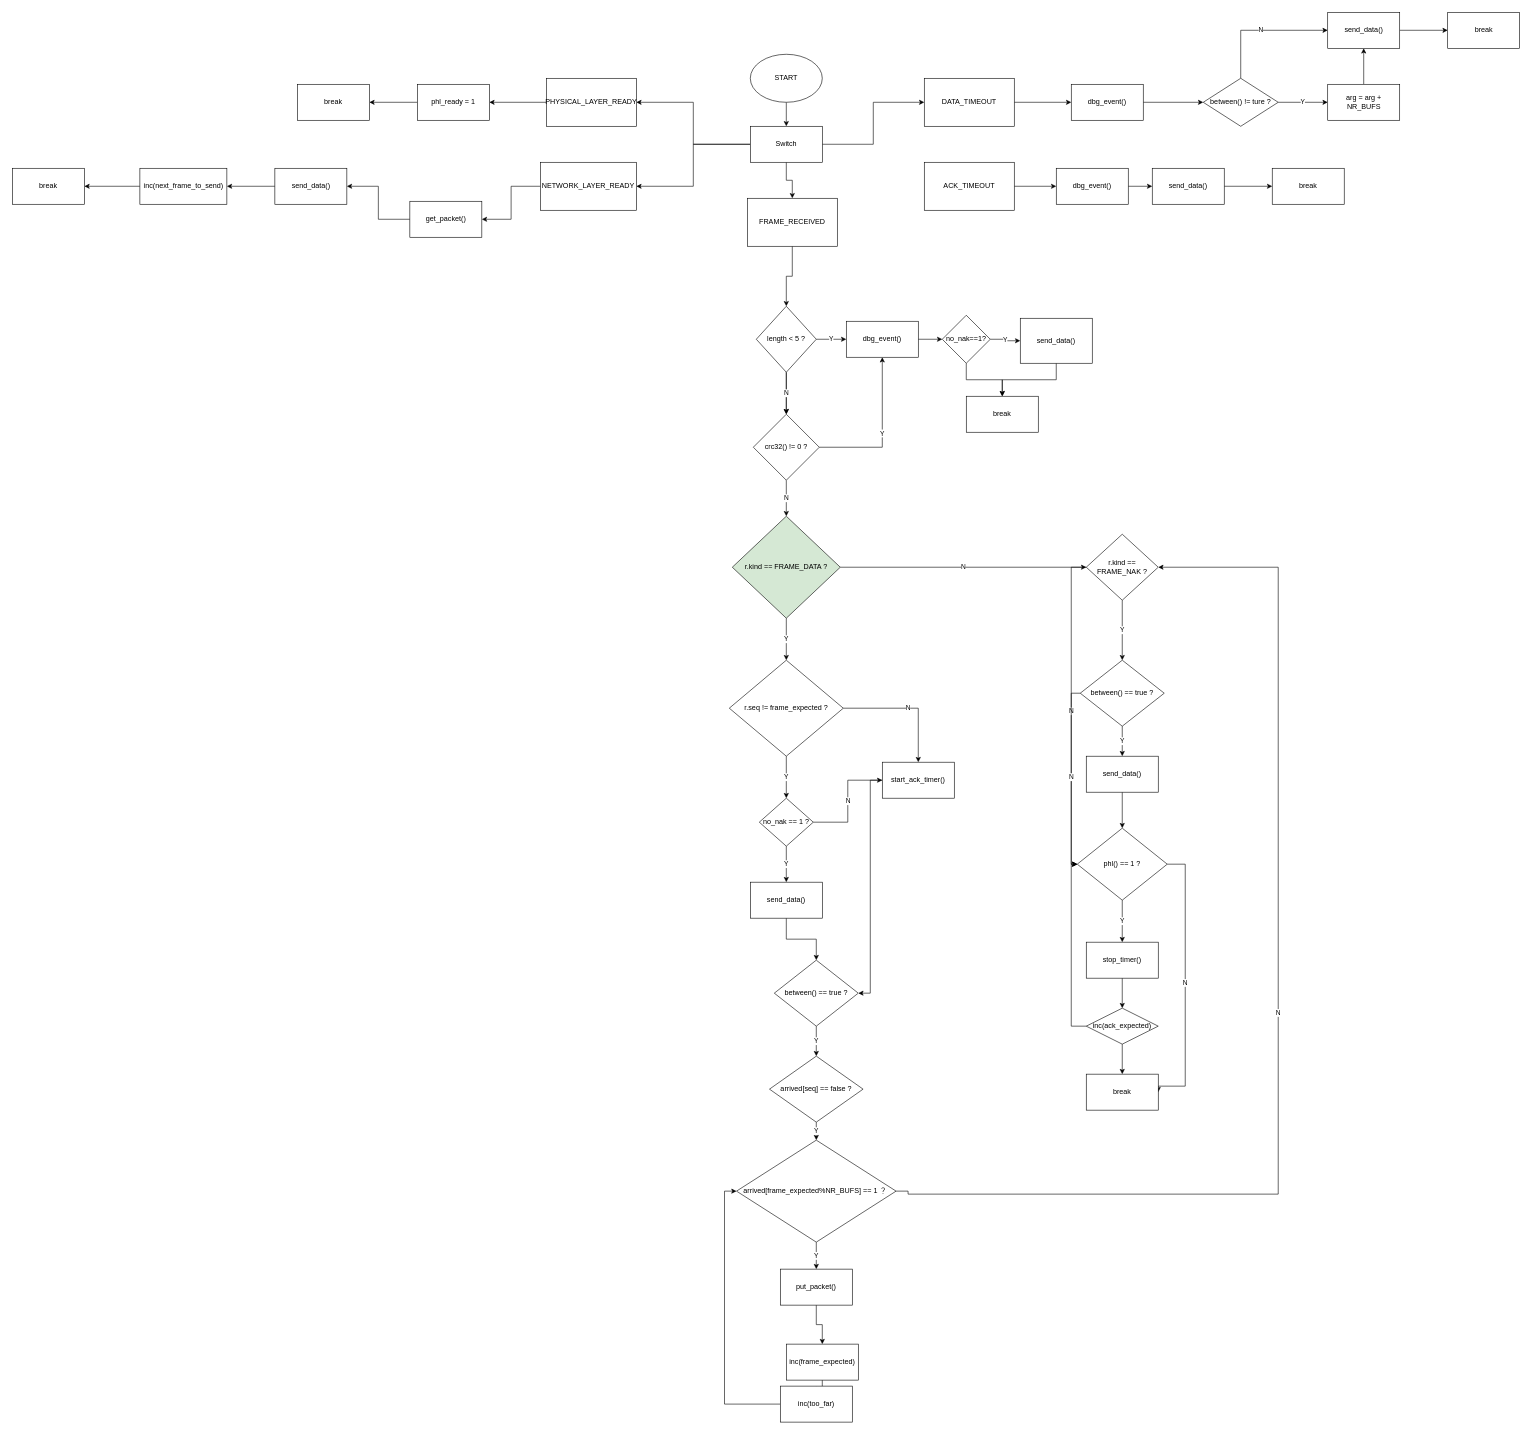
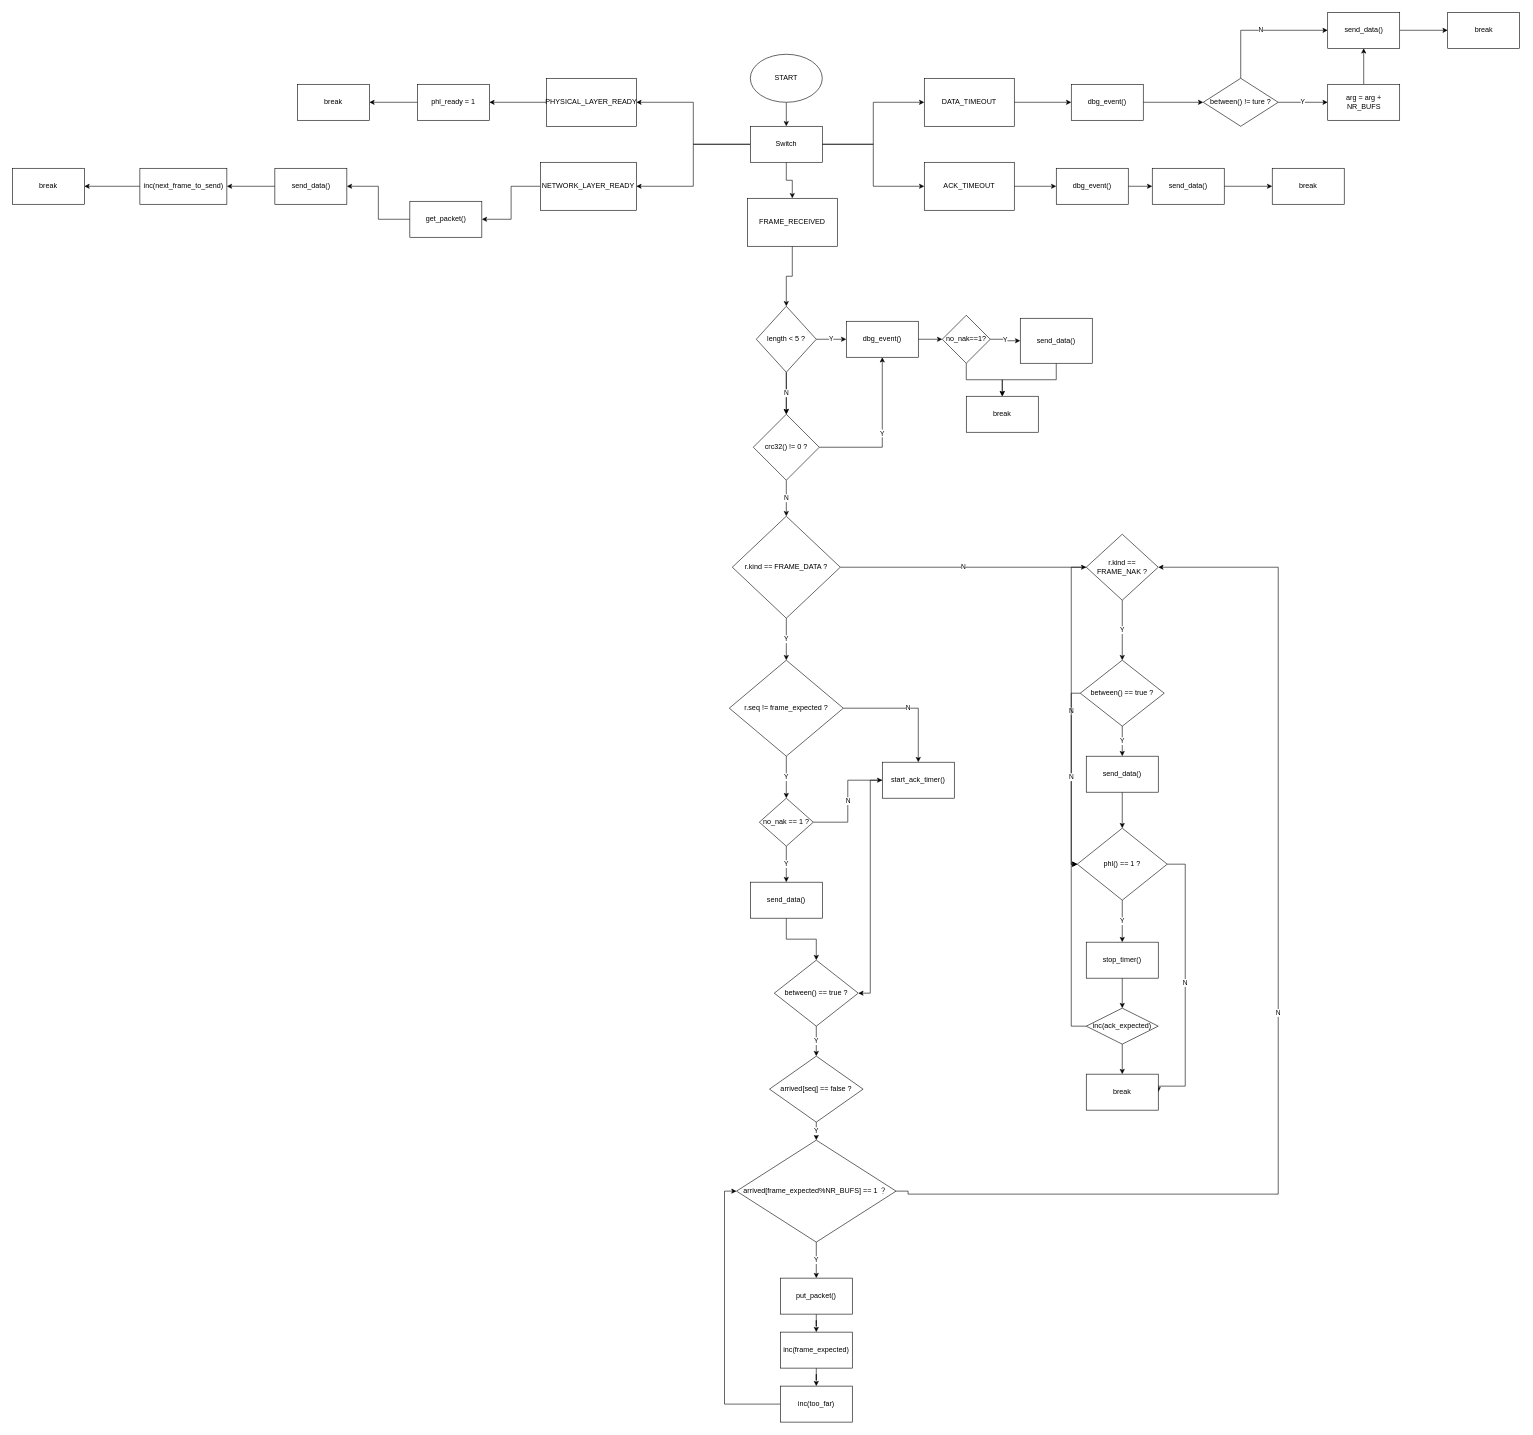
none -> (873, 185)
(786, 567) -> (786, 567)
(816, 1287) -> (816, 1296)
(822, 1362) -> (816, 1350)
